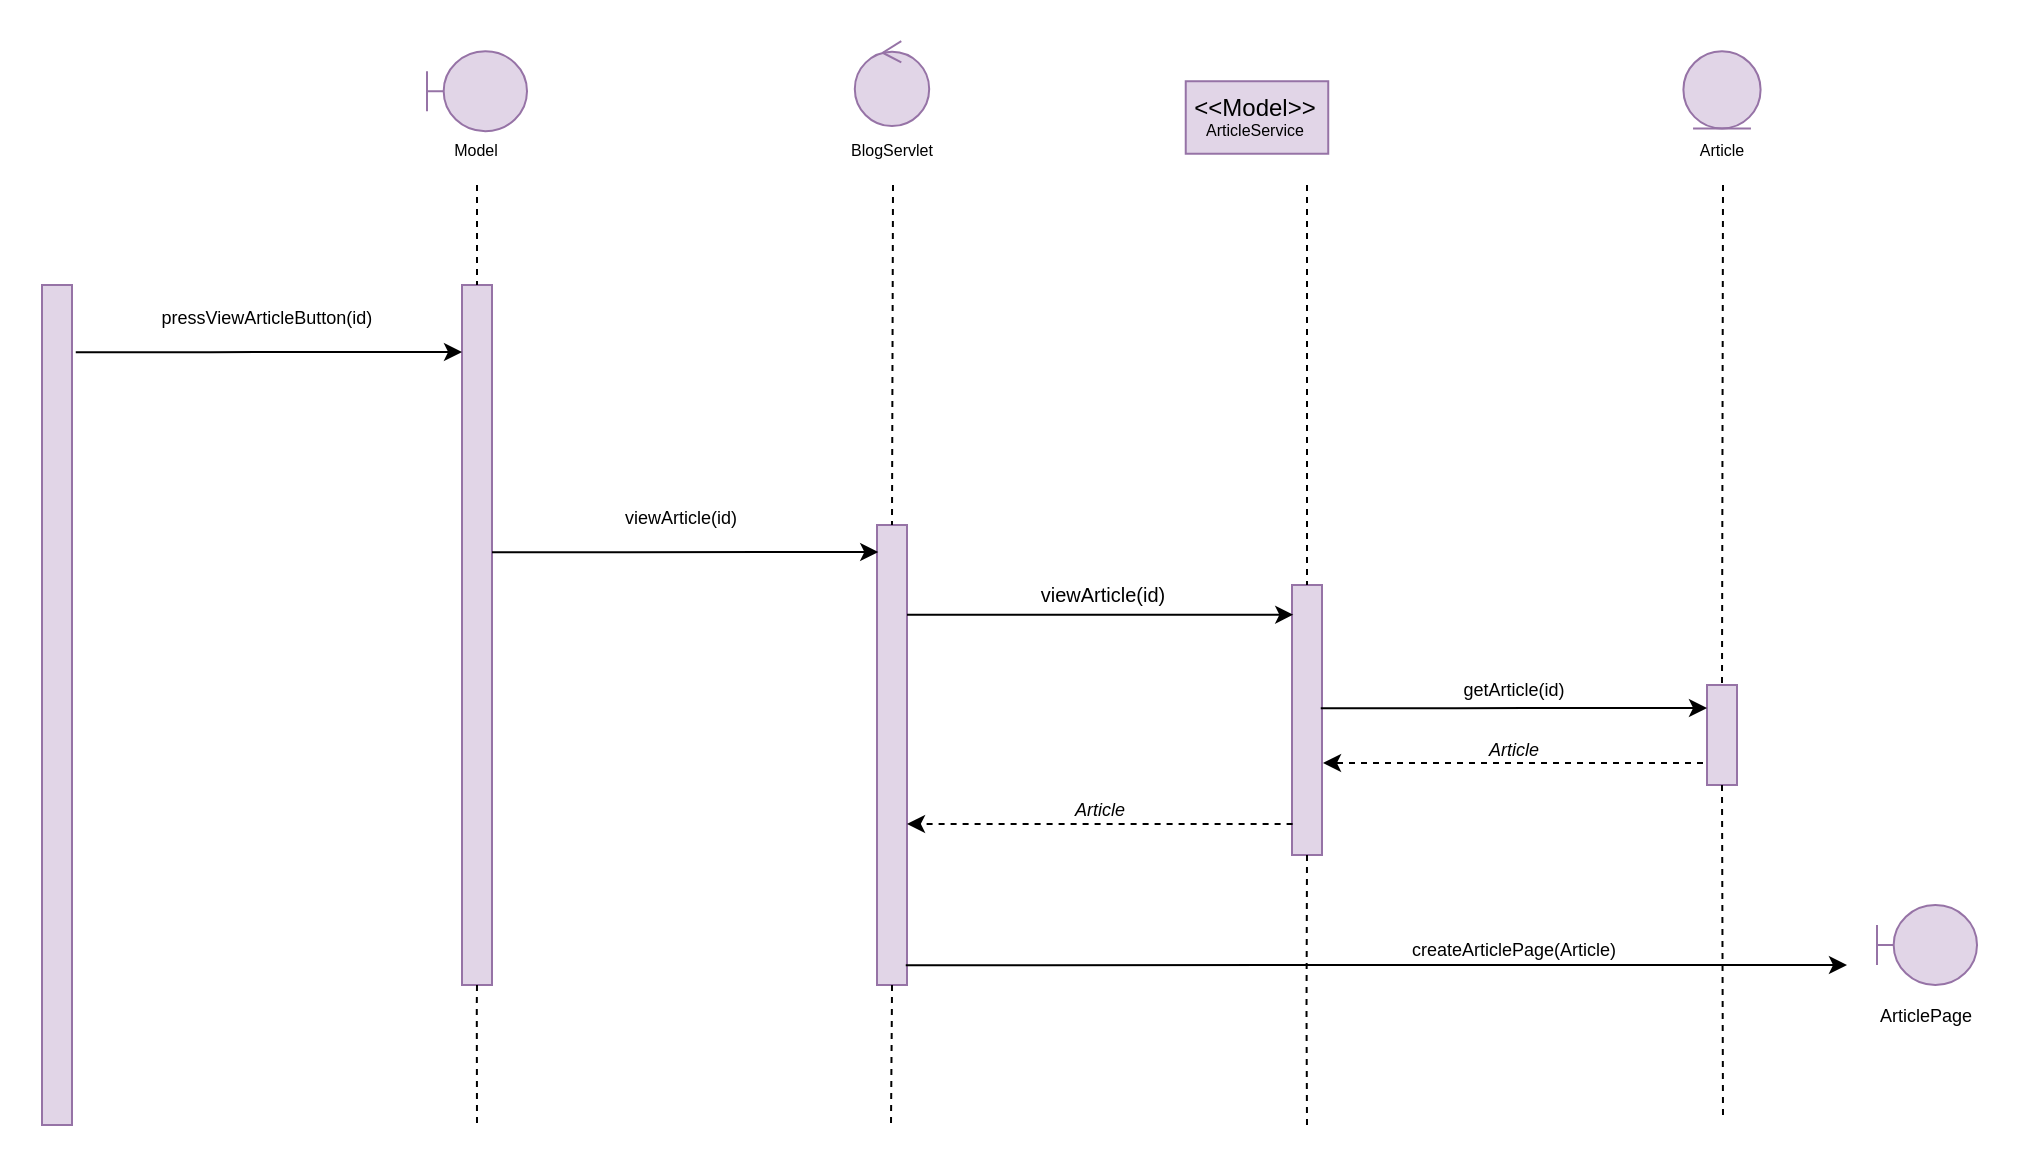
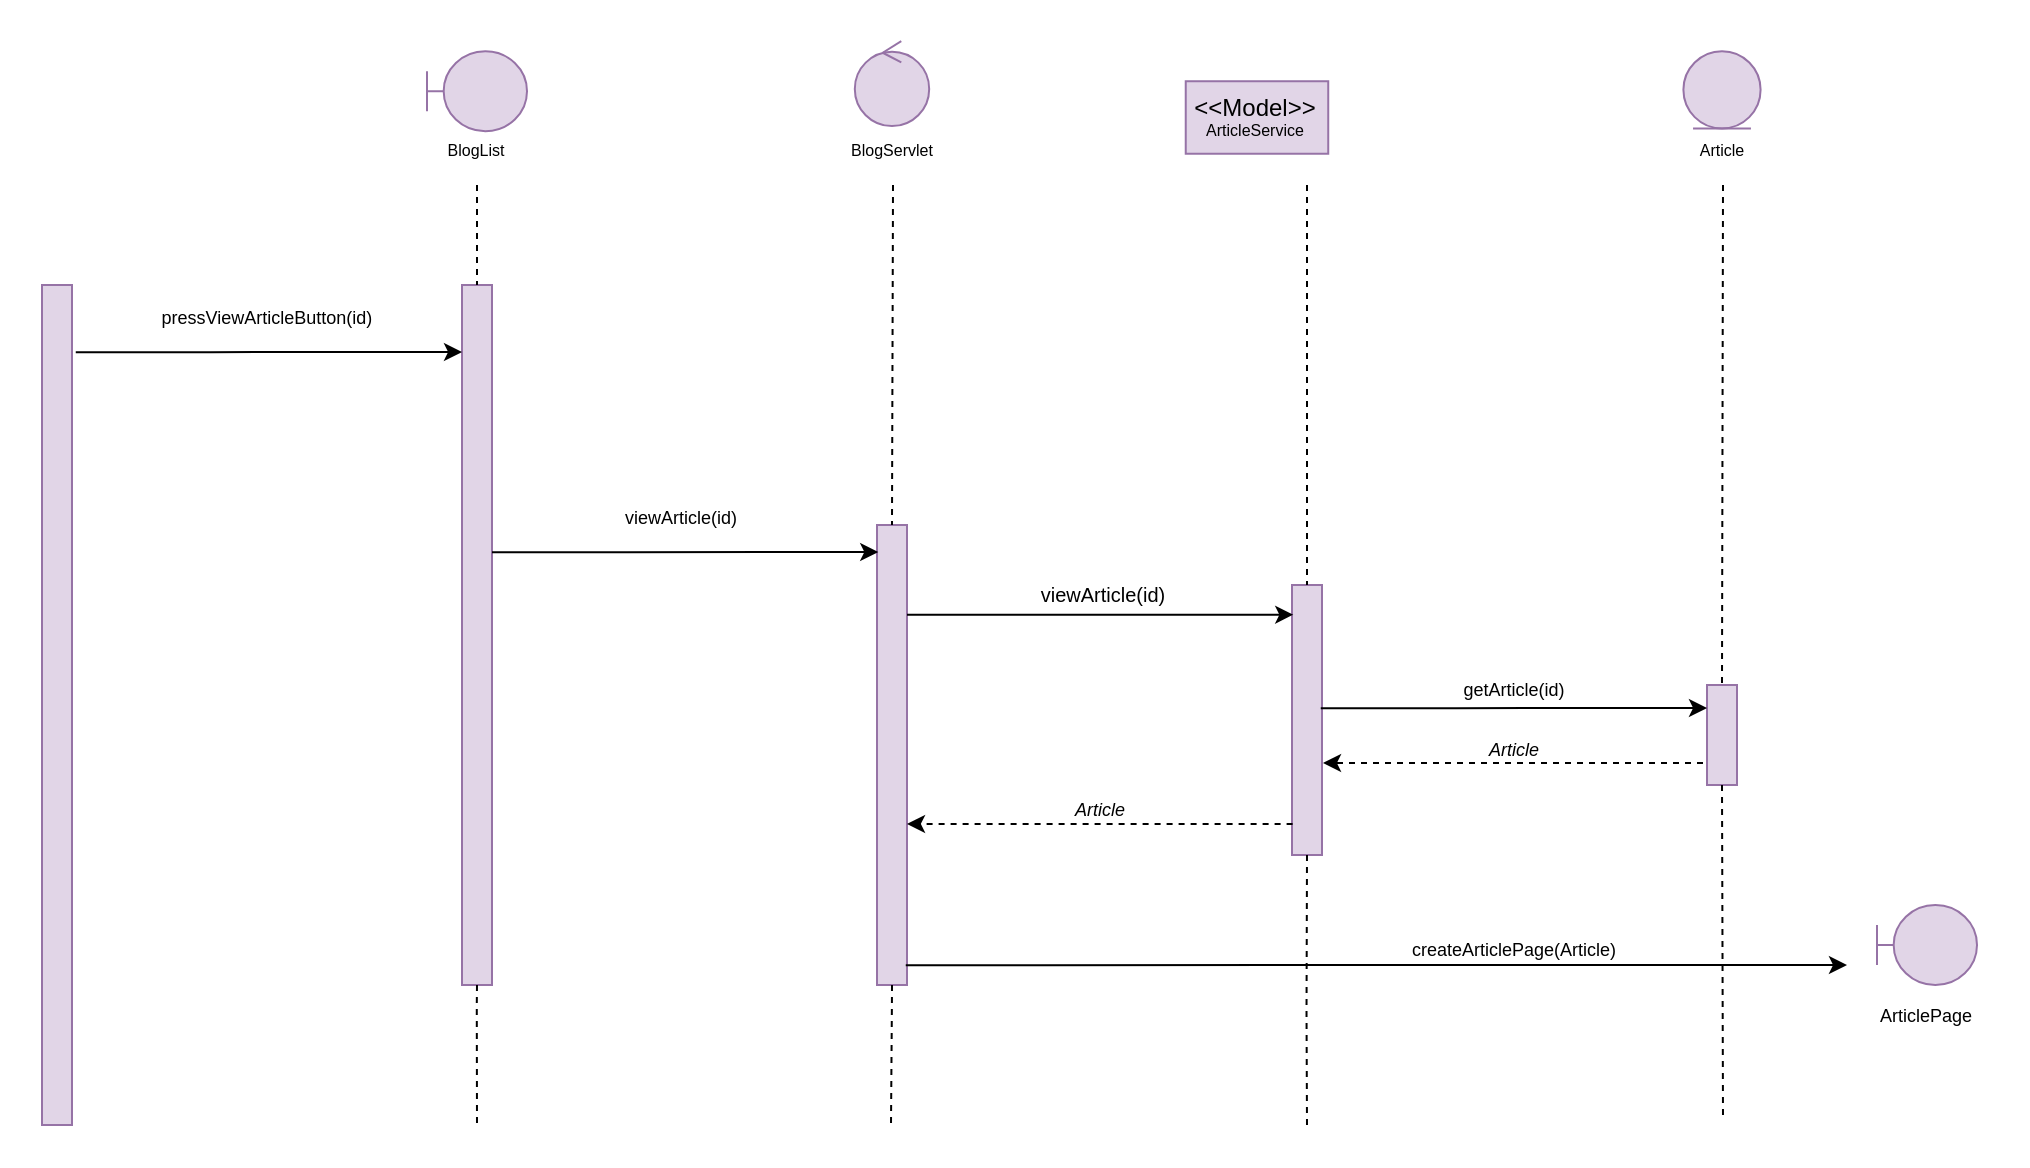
(477, 151) -> (477, 151)
